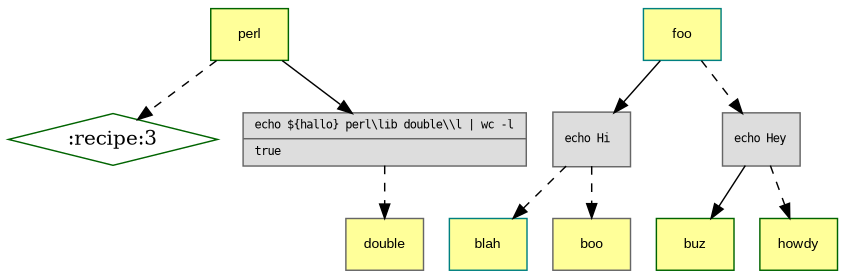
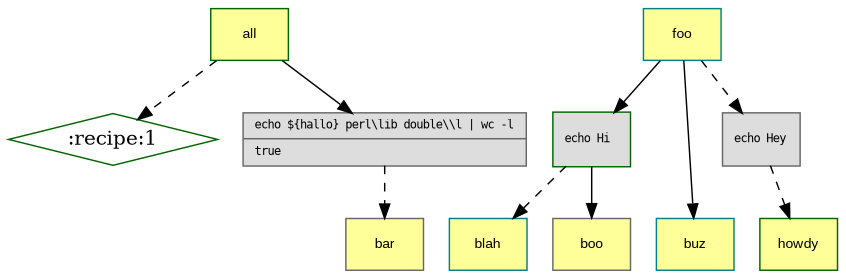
(250, 34) -> (250, 34)
(113, 139) -> (113, 139)
(592, 139) -> (592, 139)
(592, 185) -> (592, 185)
(732, 186) -> (688, 132)
(385, 244) -> (385, 244)
(695, 244) -> (695, 244)
